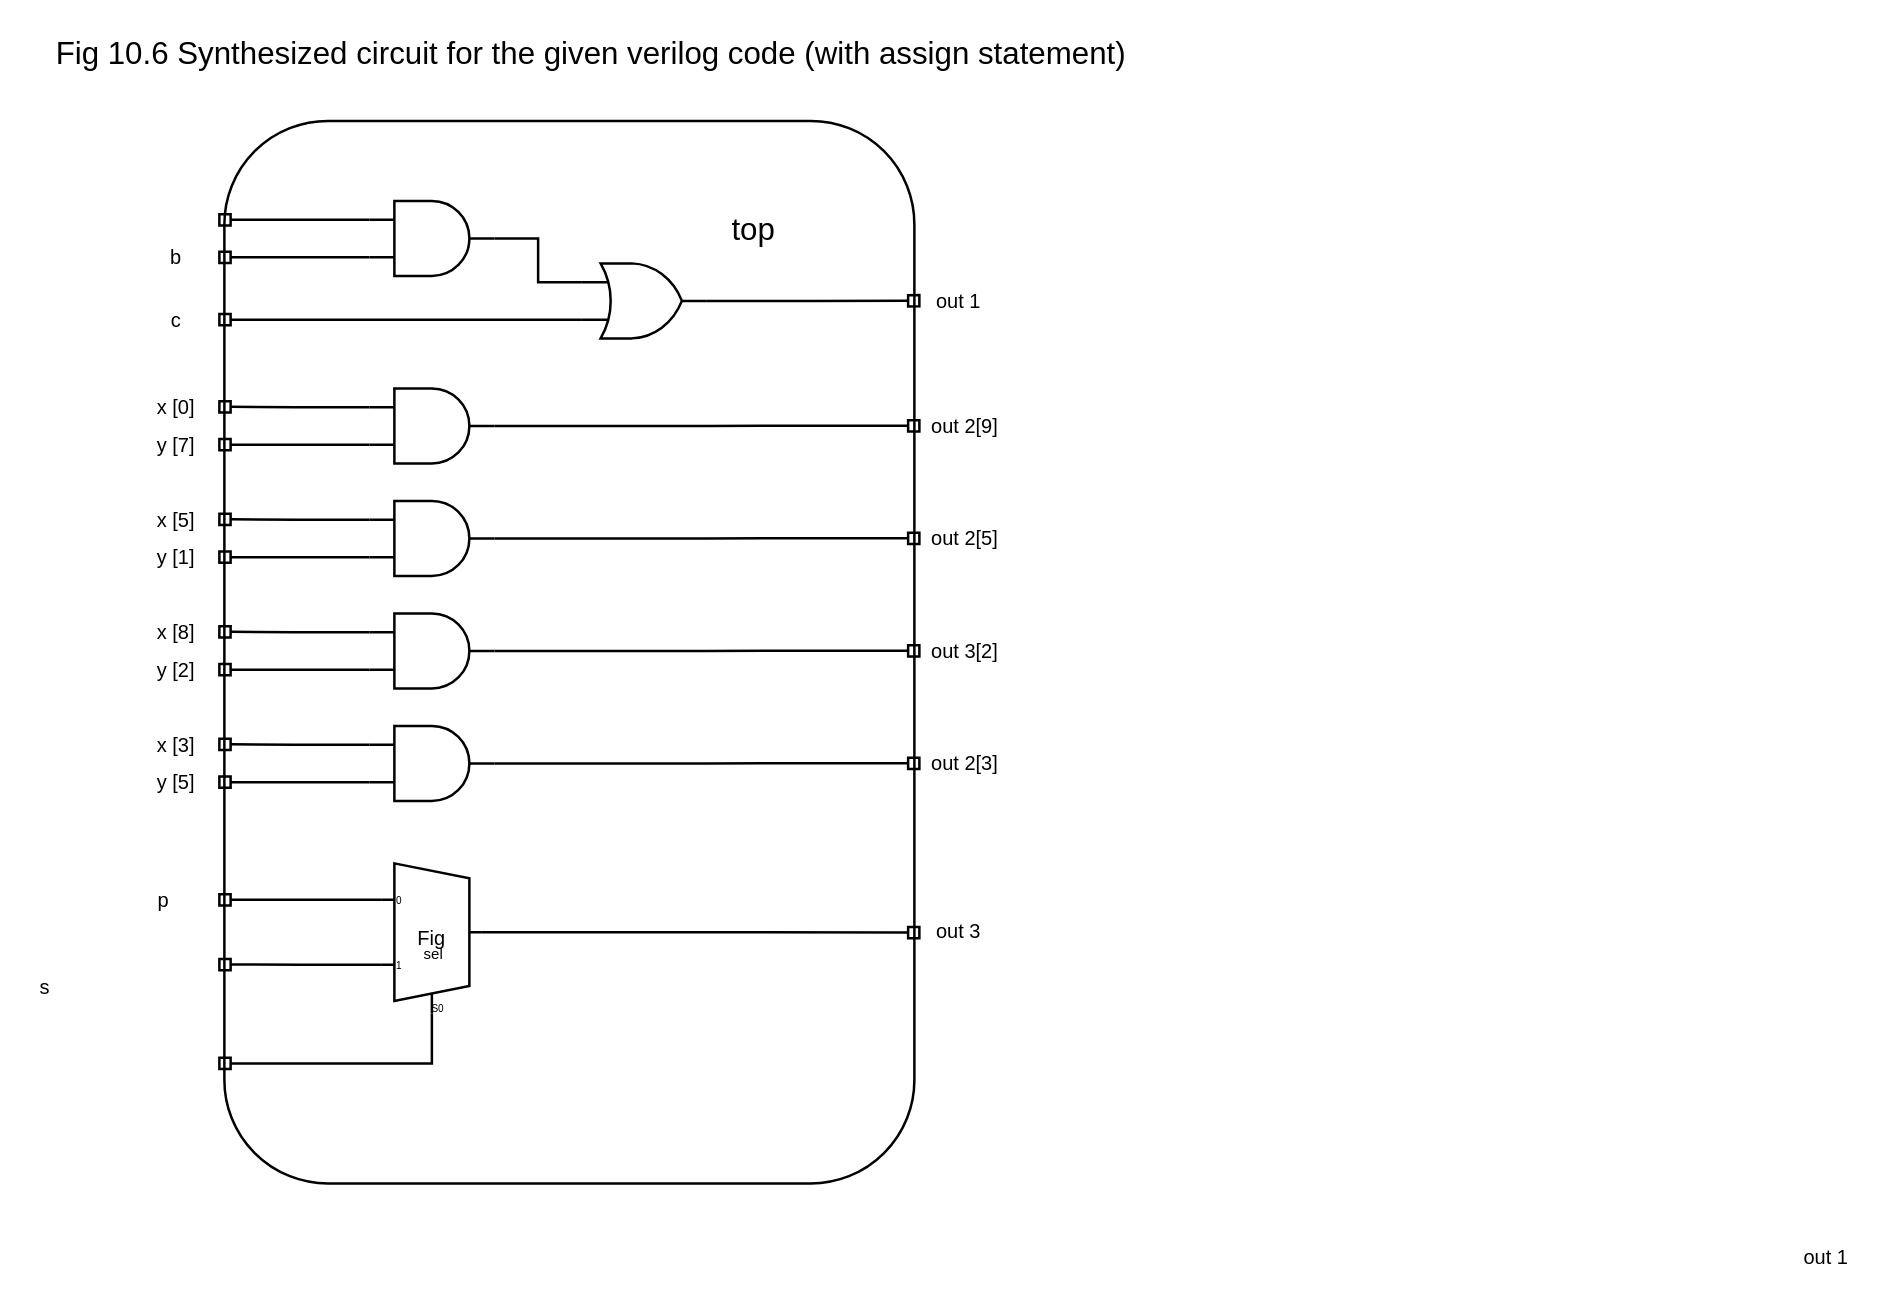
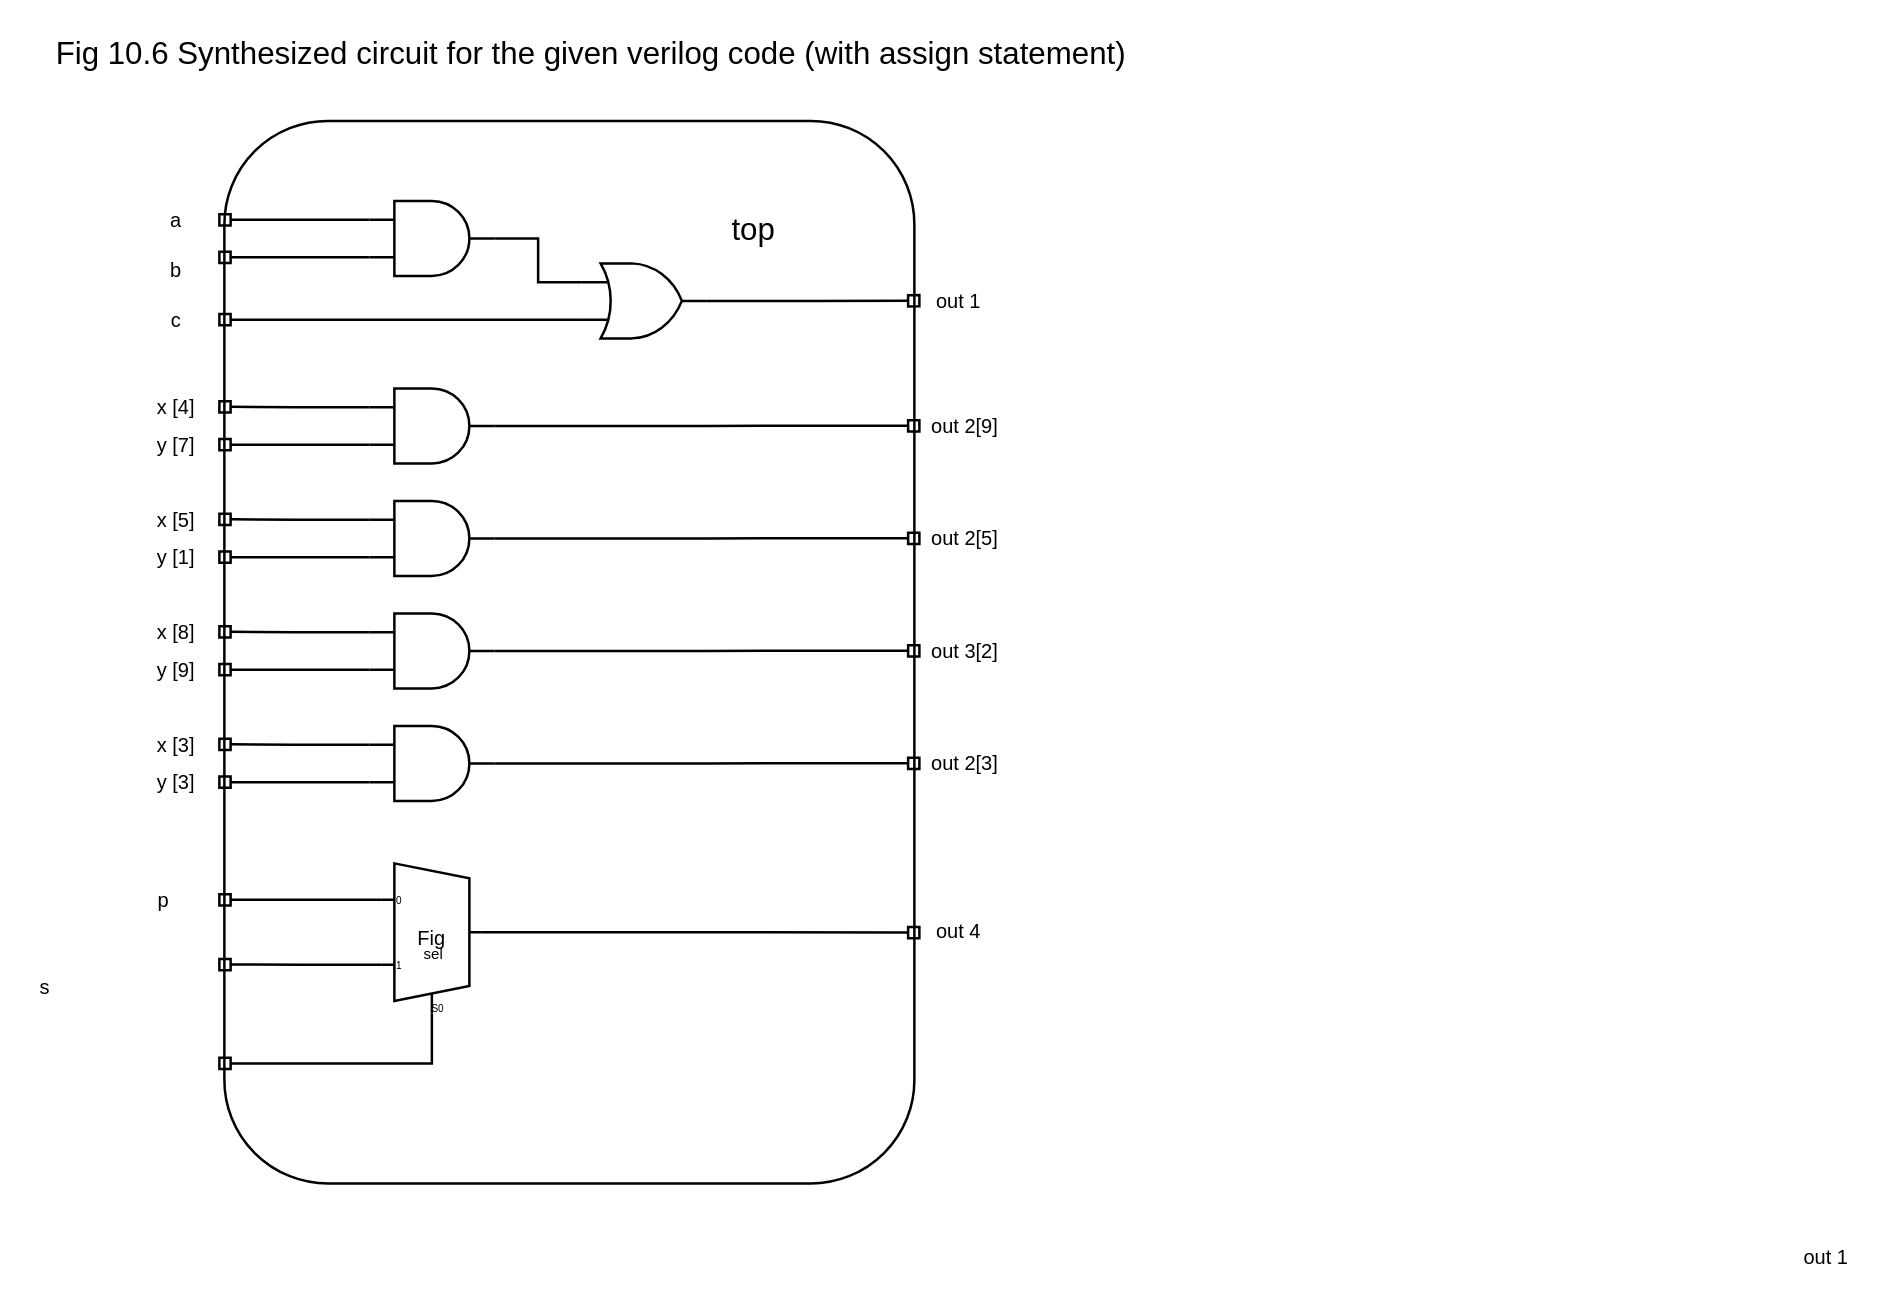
none -> (176, 219)
(176, 257) -> (176, 269)
(176, 407) -> (176, 407)
(176, 669) -> (176, 669)
(176, 782) -> (176, 782)
(959, 931) -> (959, 931)
